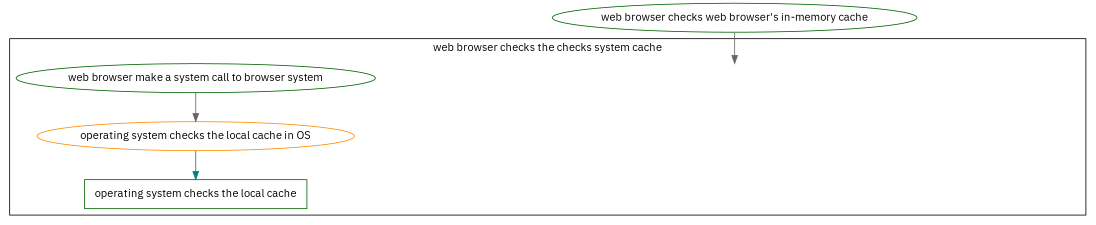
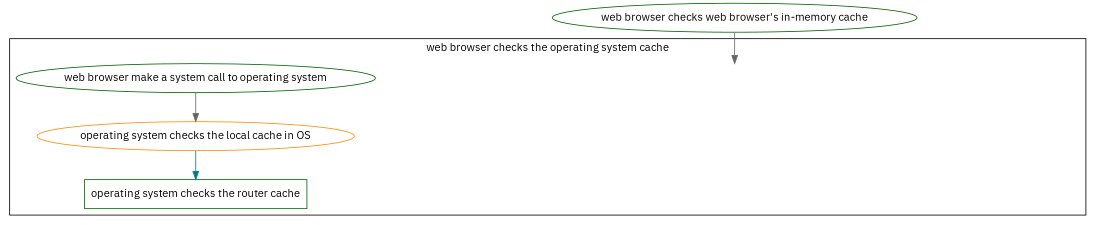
(548, 48) -> (548, 48)
(196, 78) -> (196, 78)
(196, 194) -> (196, 194)
